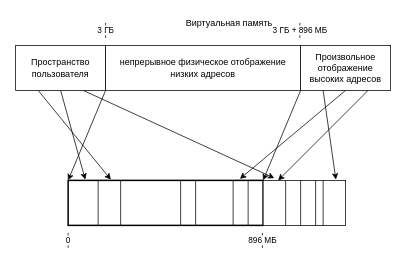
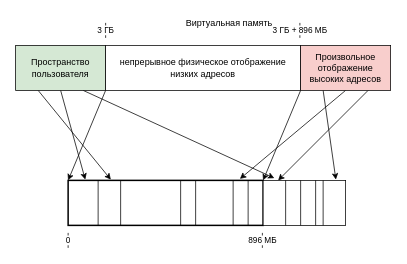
(60, 68) -> (60, 68)
(345, 68) -> (345, 68)
